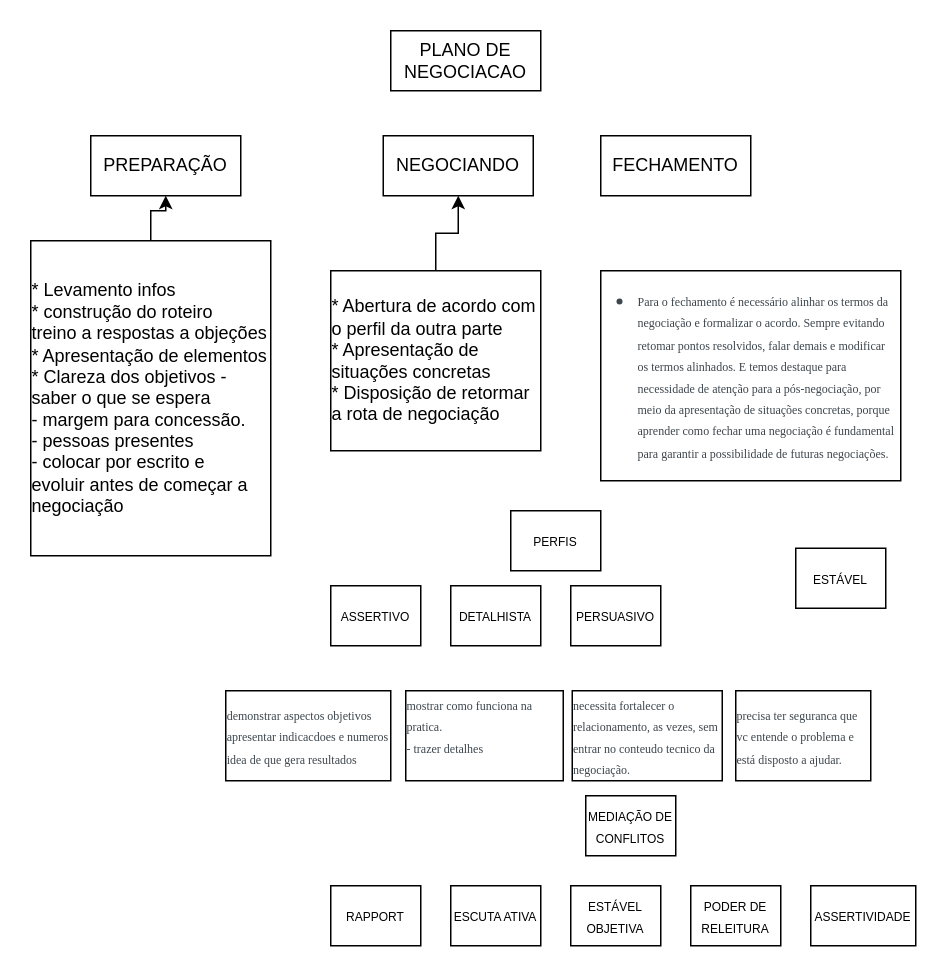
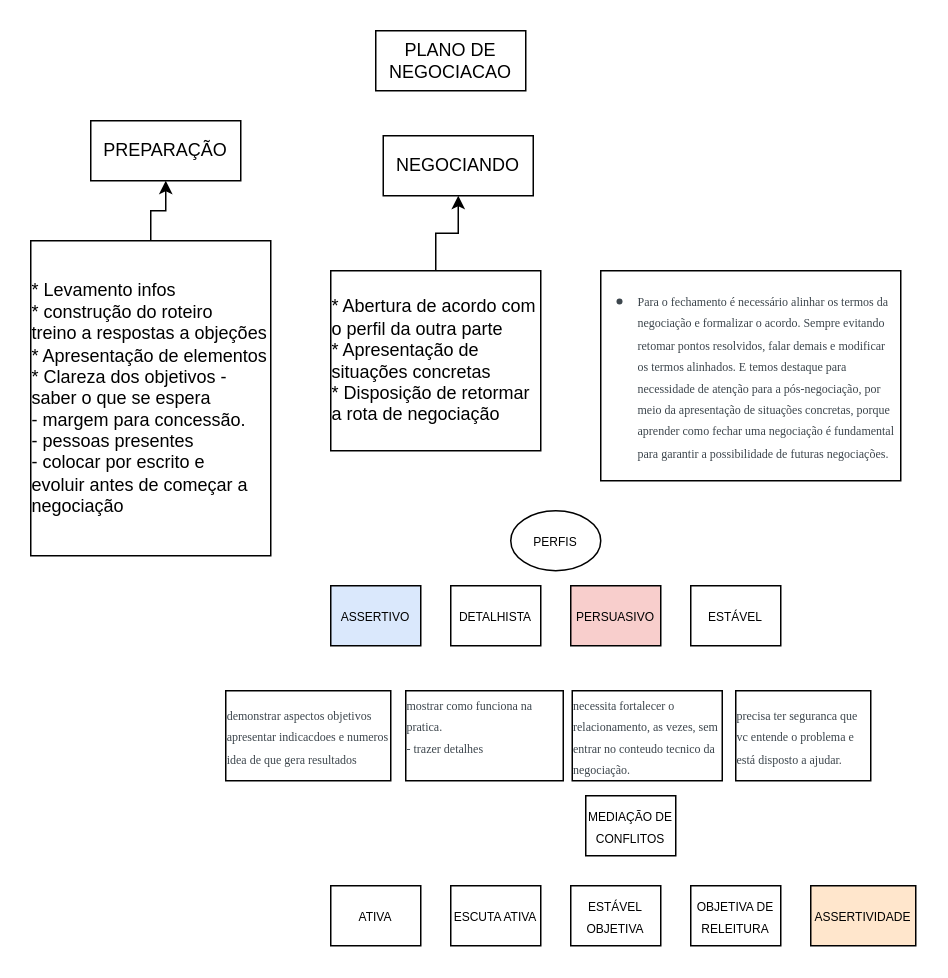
(466, 61) -> (451, 61)
(166, 166) -> (166, 151)
(676, 166) -> none
(556, 541) -> (556, 541)
(841, 578) -> (736, 616)
(376, 616) -> (376, 616)
(616, 616) -> (616, 616)
(376, 916) -> (376, 916)
(736, 916) -> (736, 916)
(863, 916) -> (863, 916)
